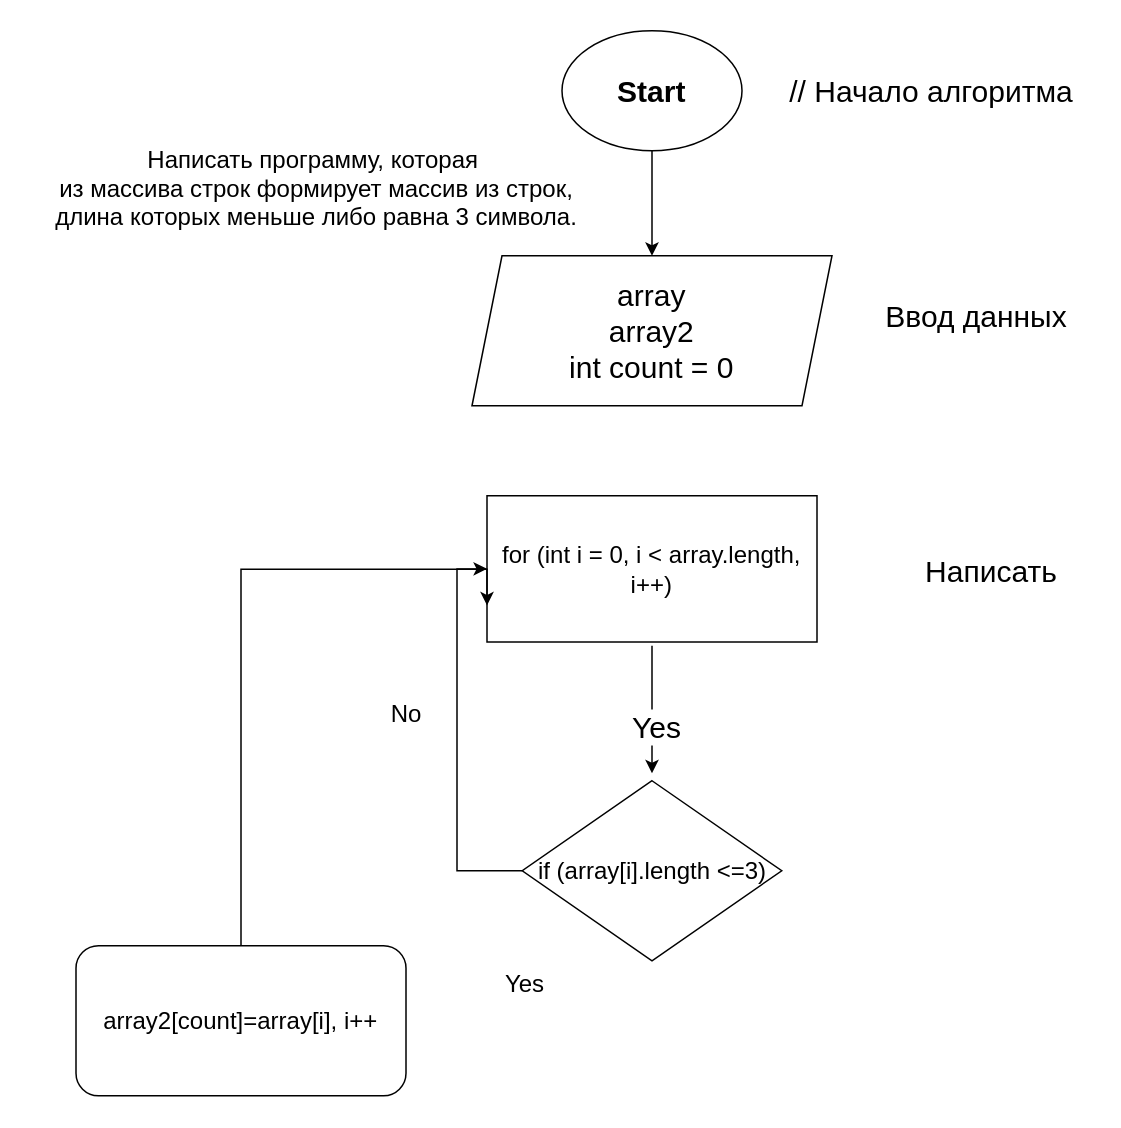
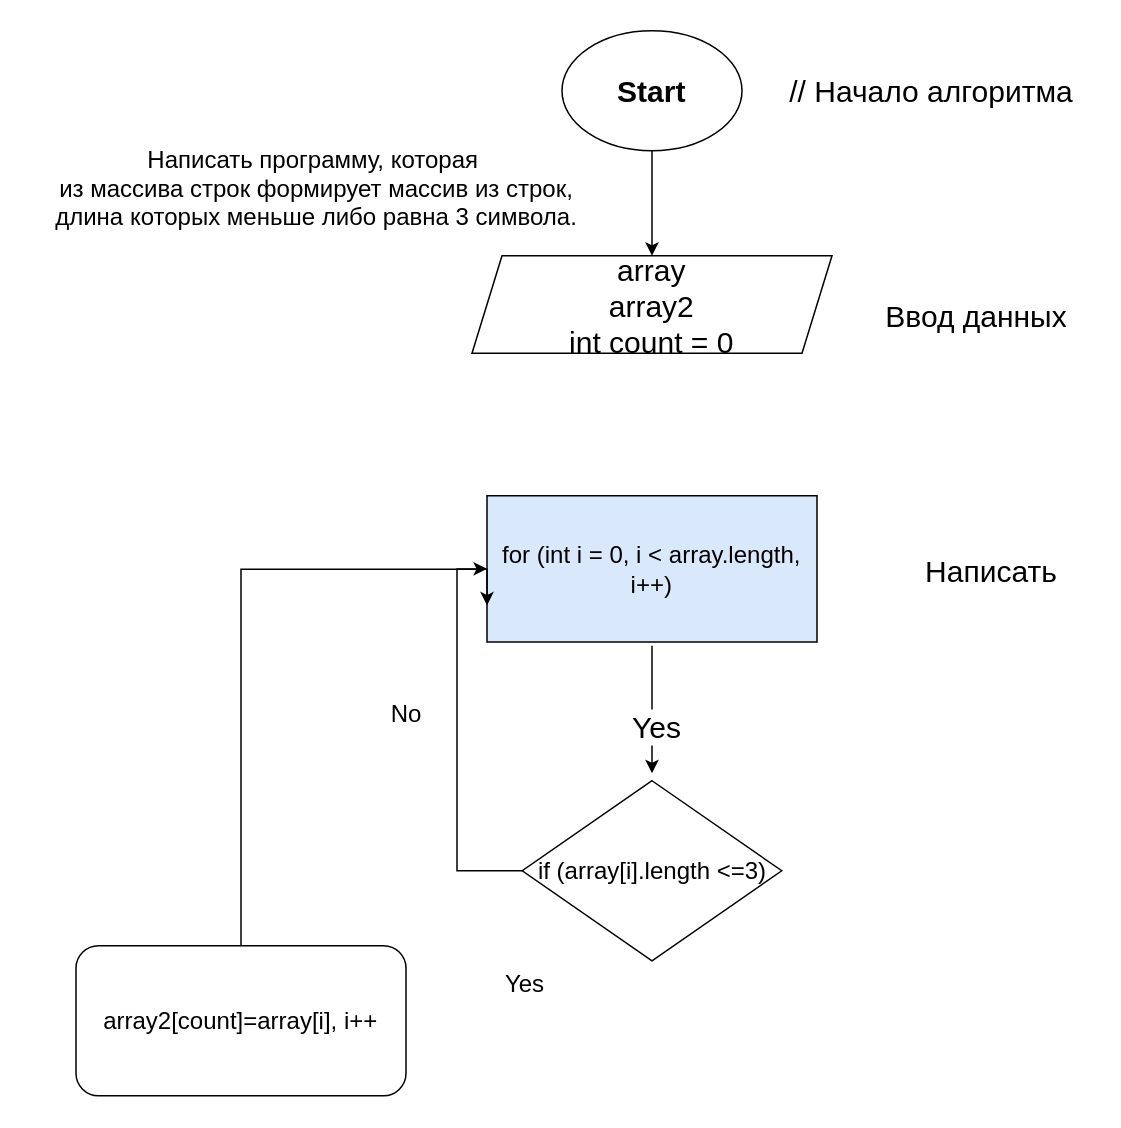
(652, 331) -> (652, 305)
(652, 569) -> (652, 569)
